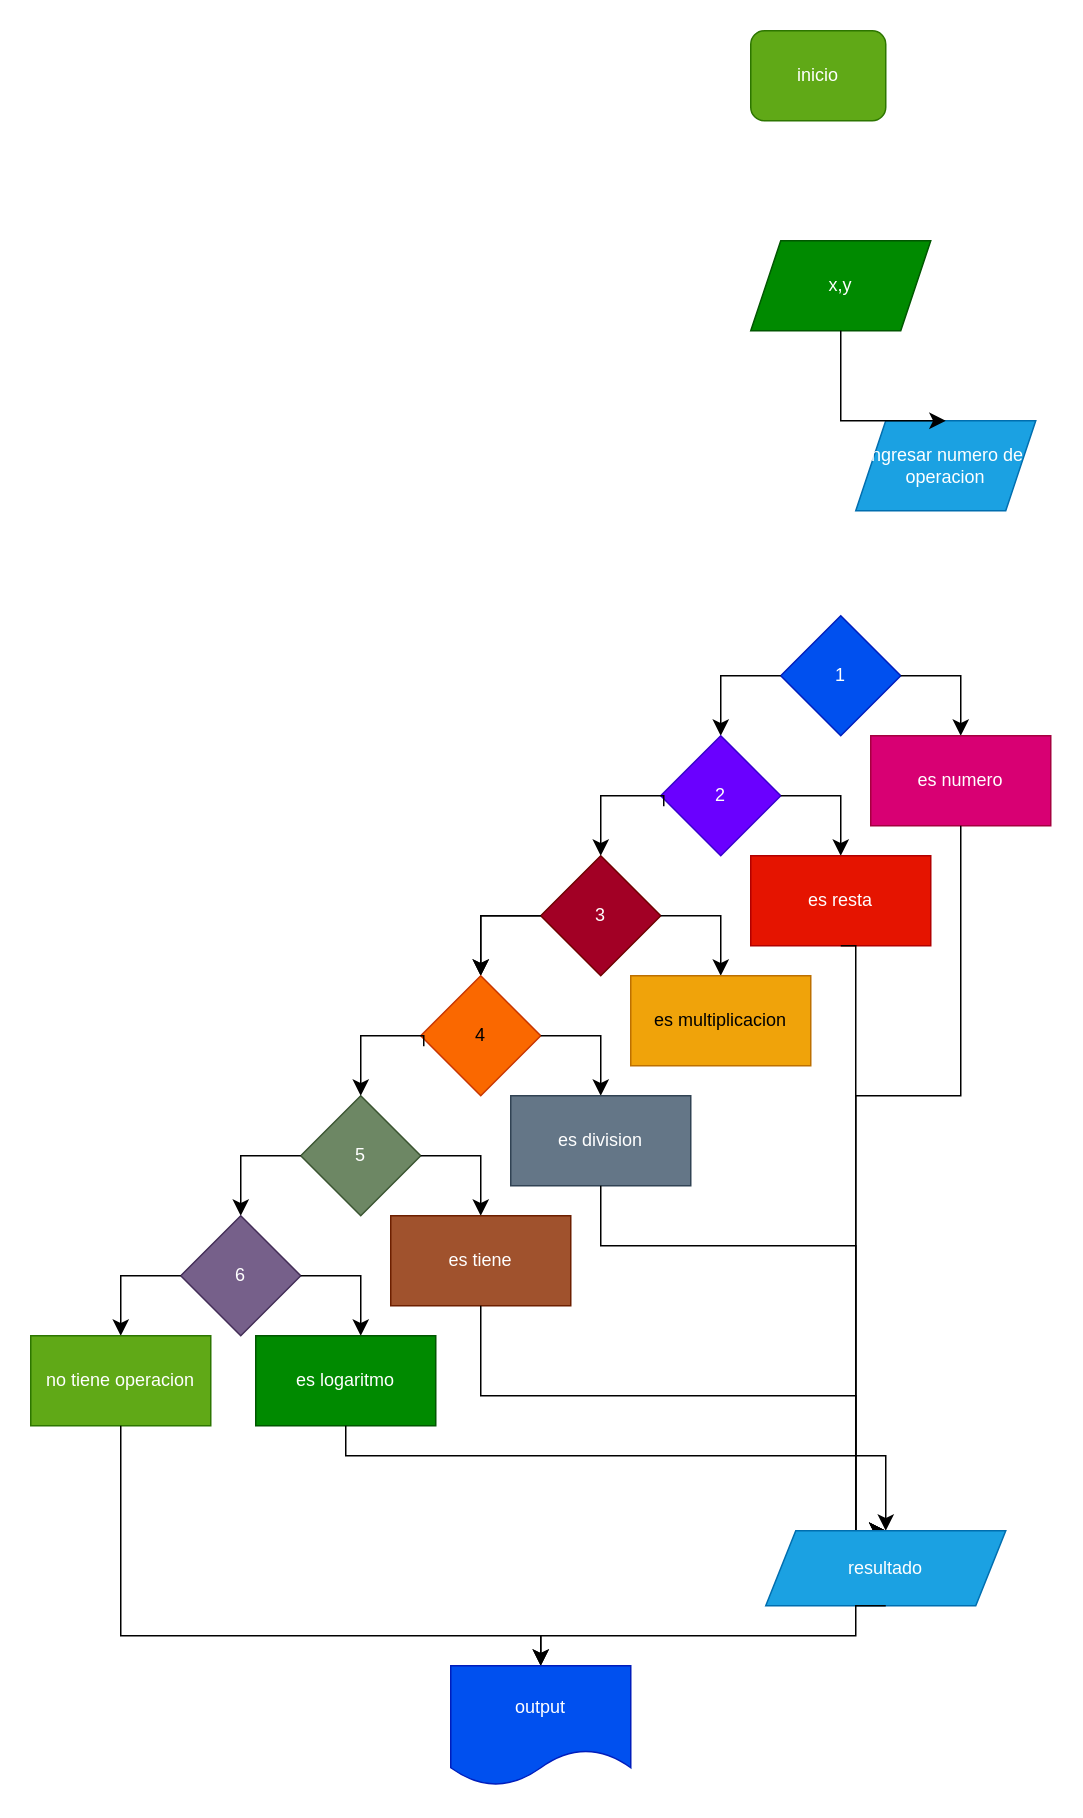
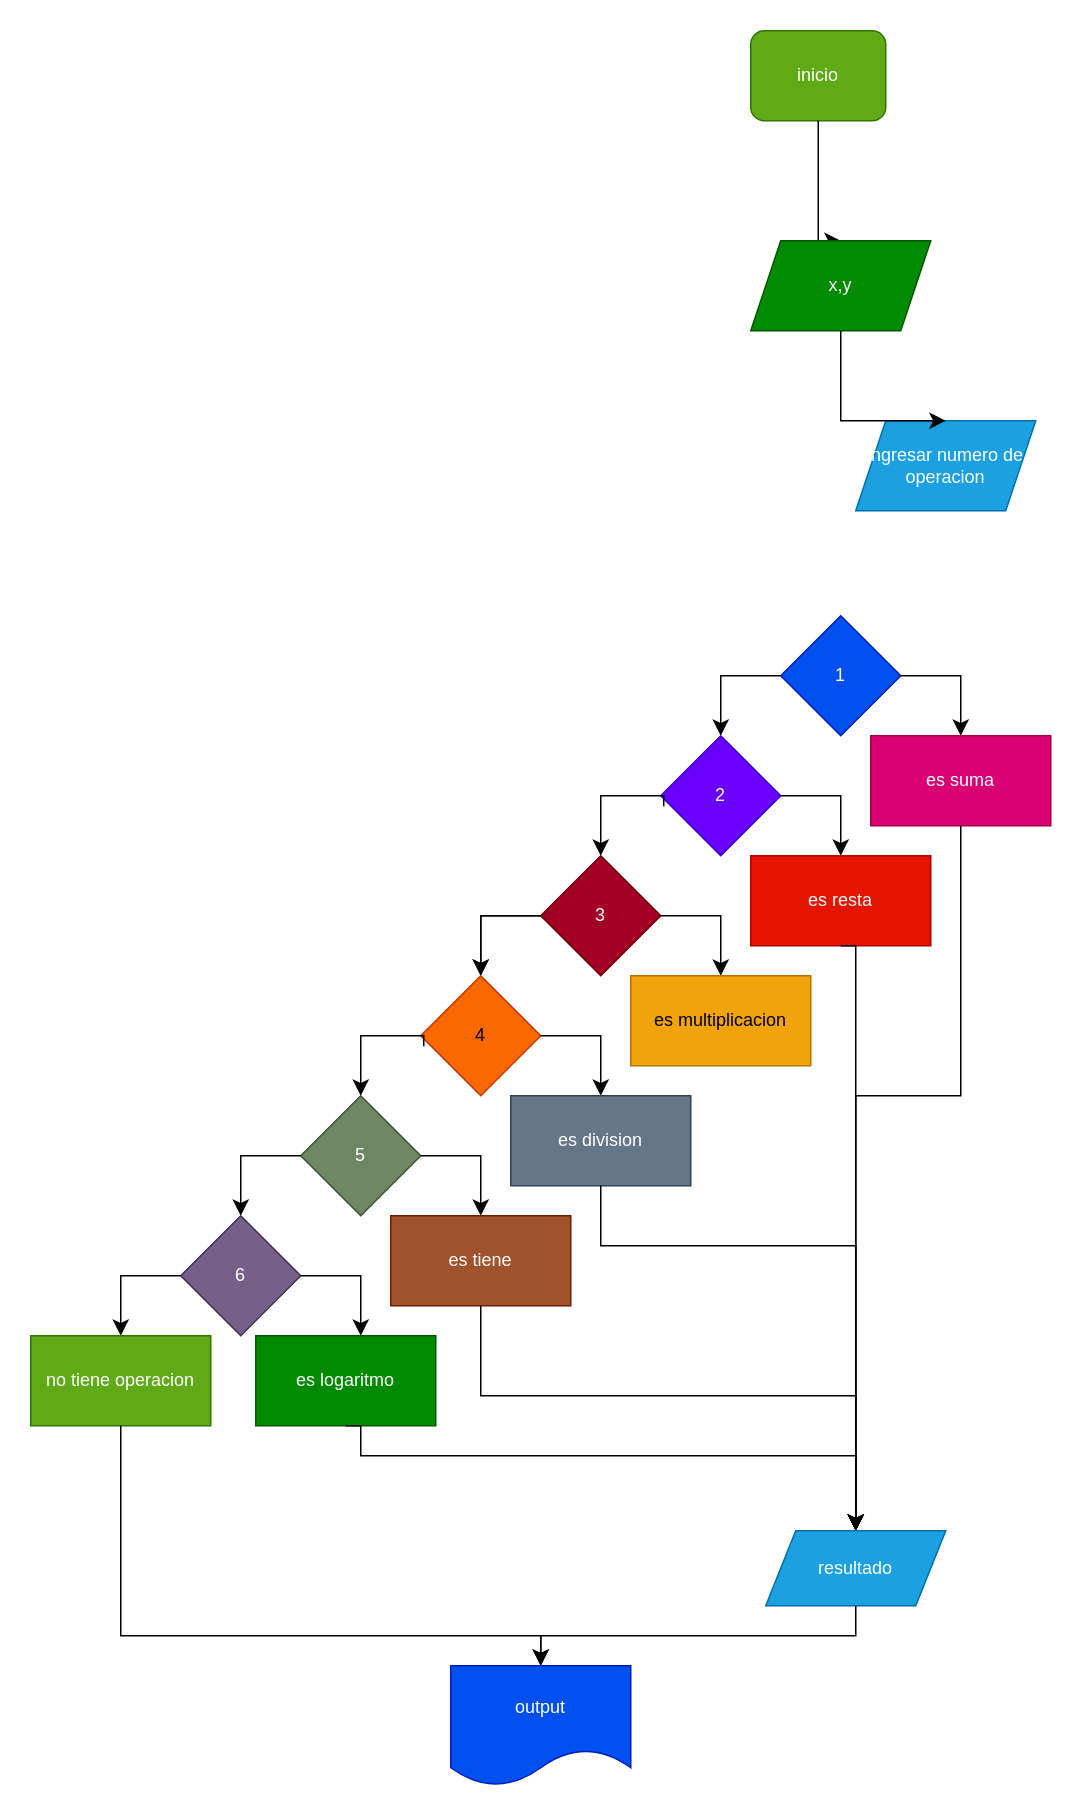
none -> (818, 186)
(961, 781) -> (961, 781)
(886, 1568) -> (856, 1568)
